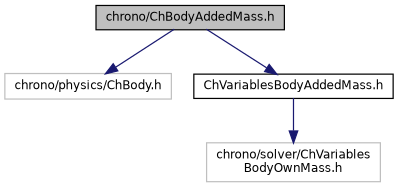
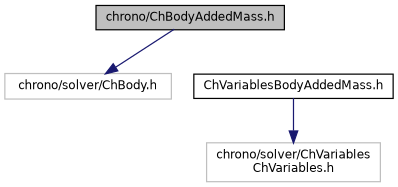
(236, 49) -> none
(88, 86) -> (88, 86)
(293, 162) -> (293, 162)
